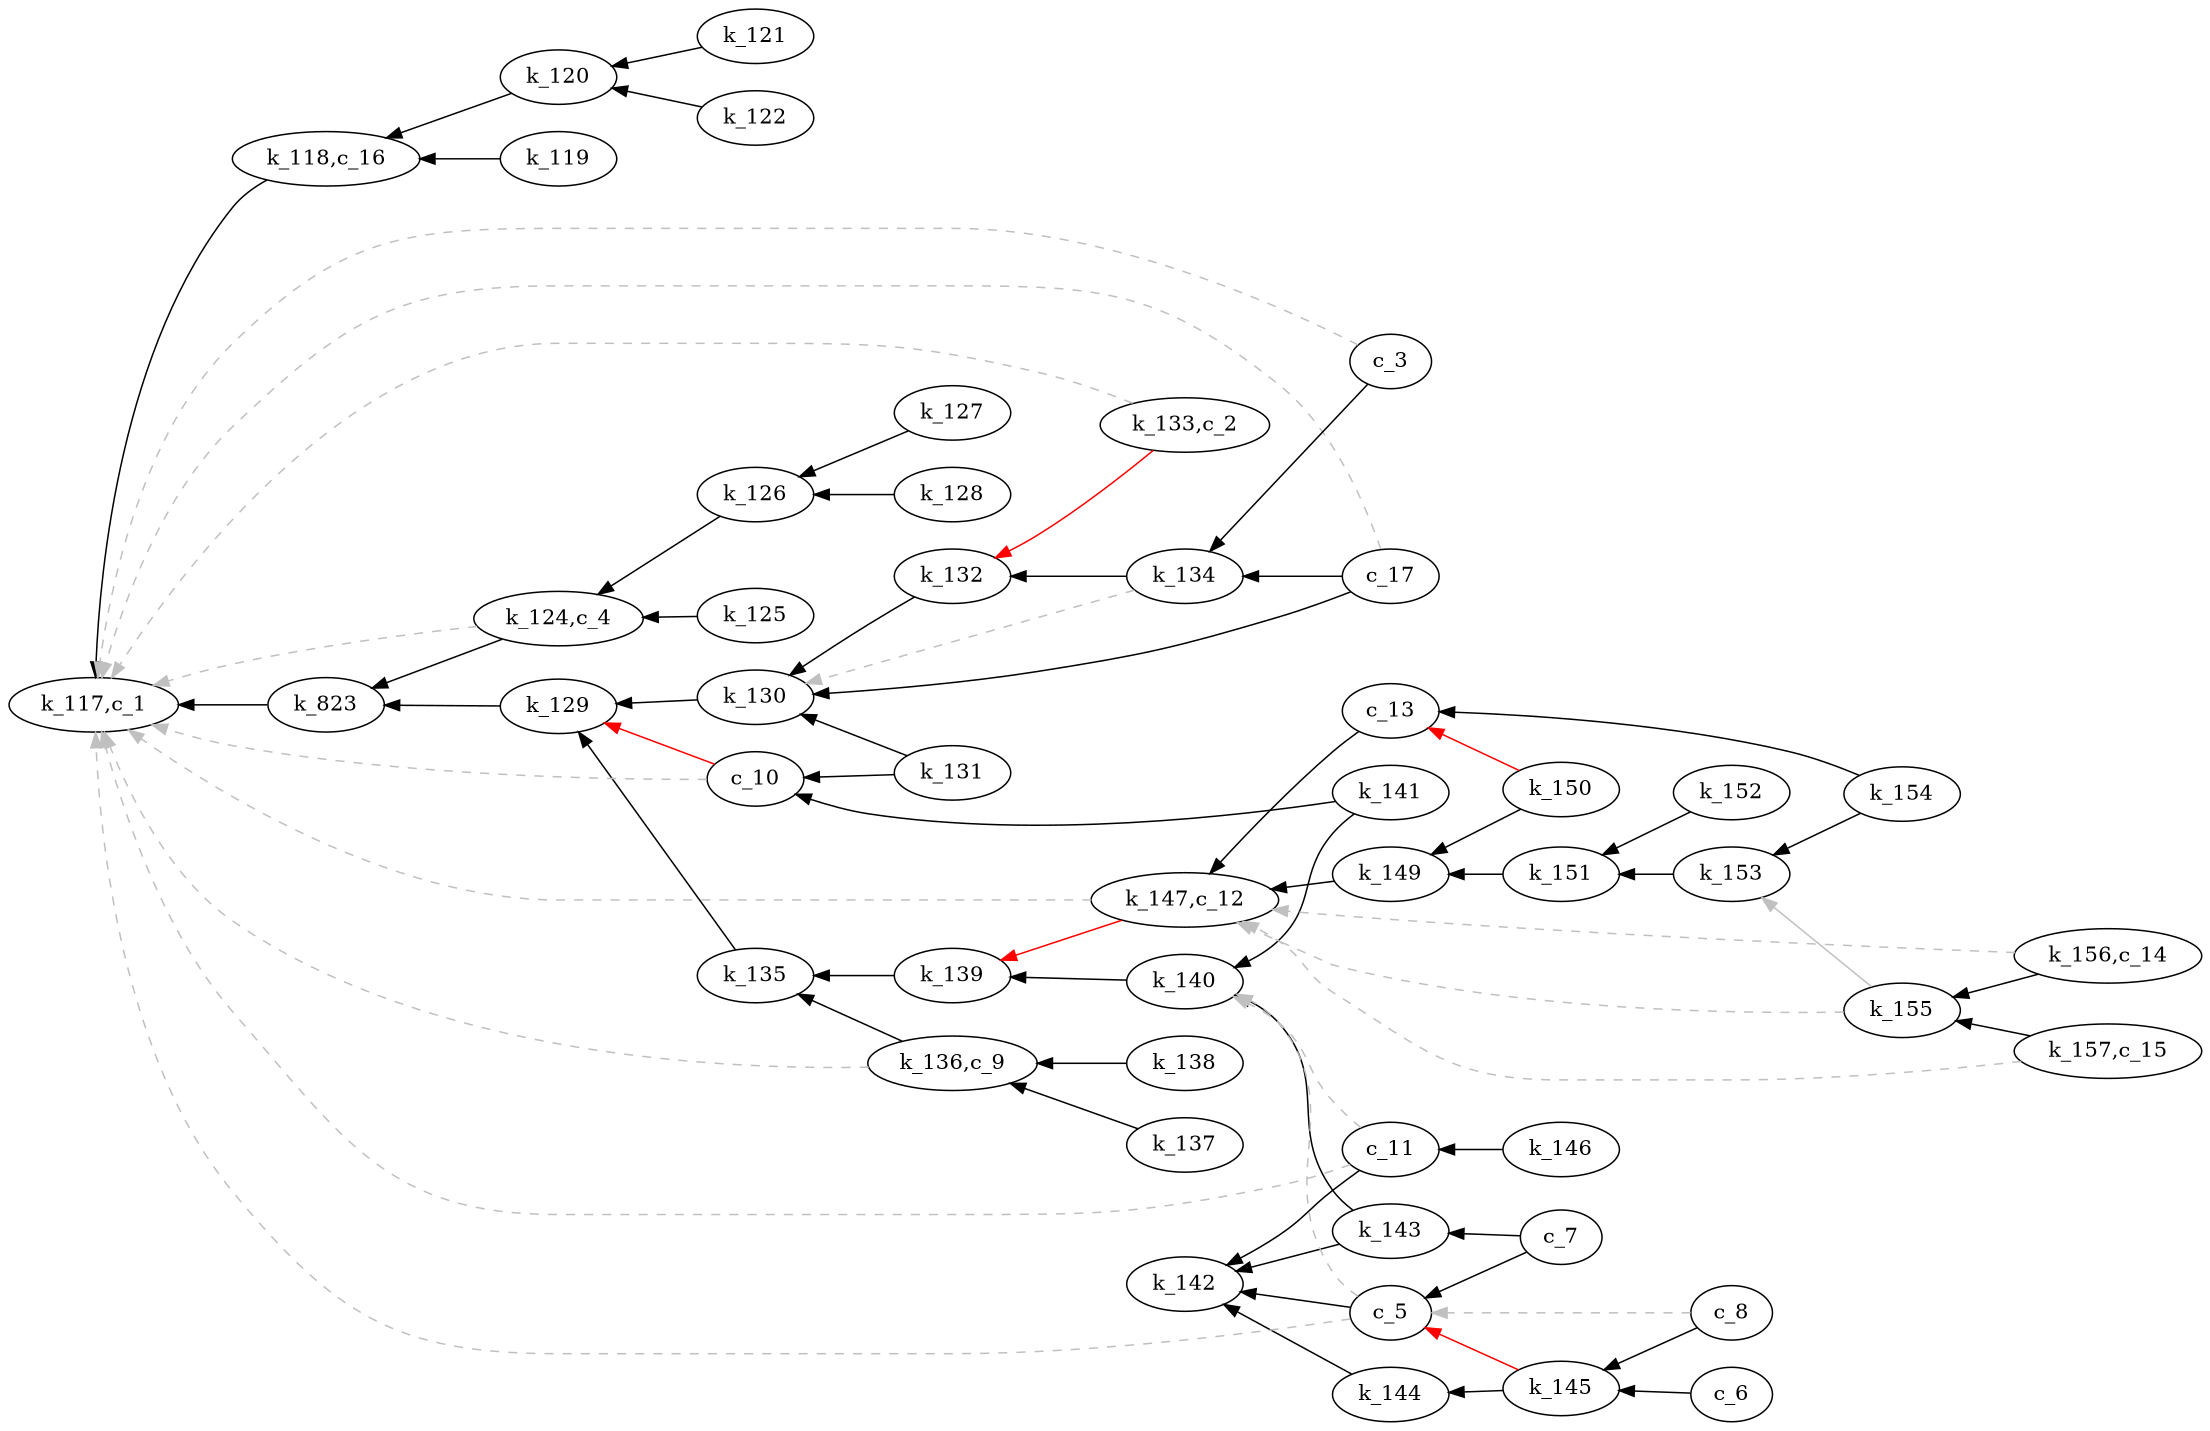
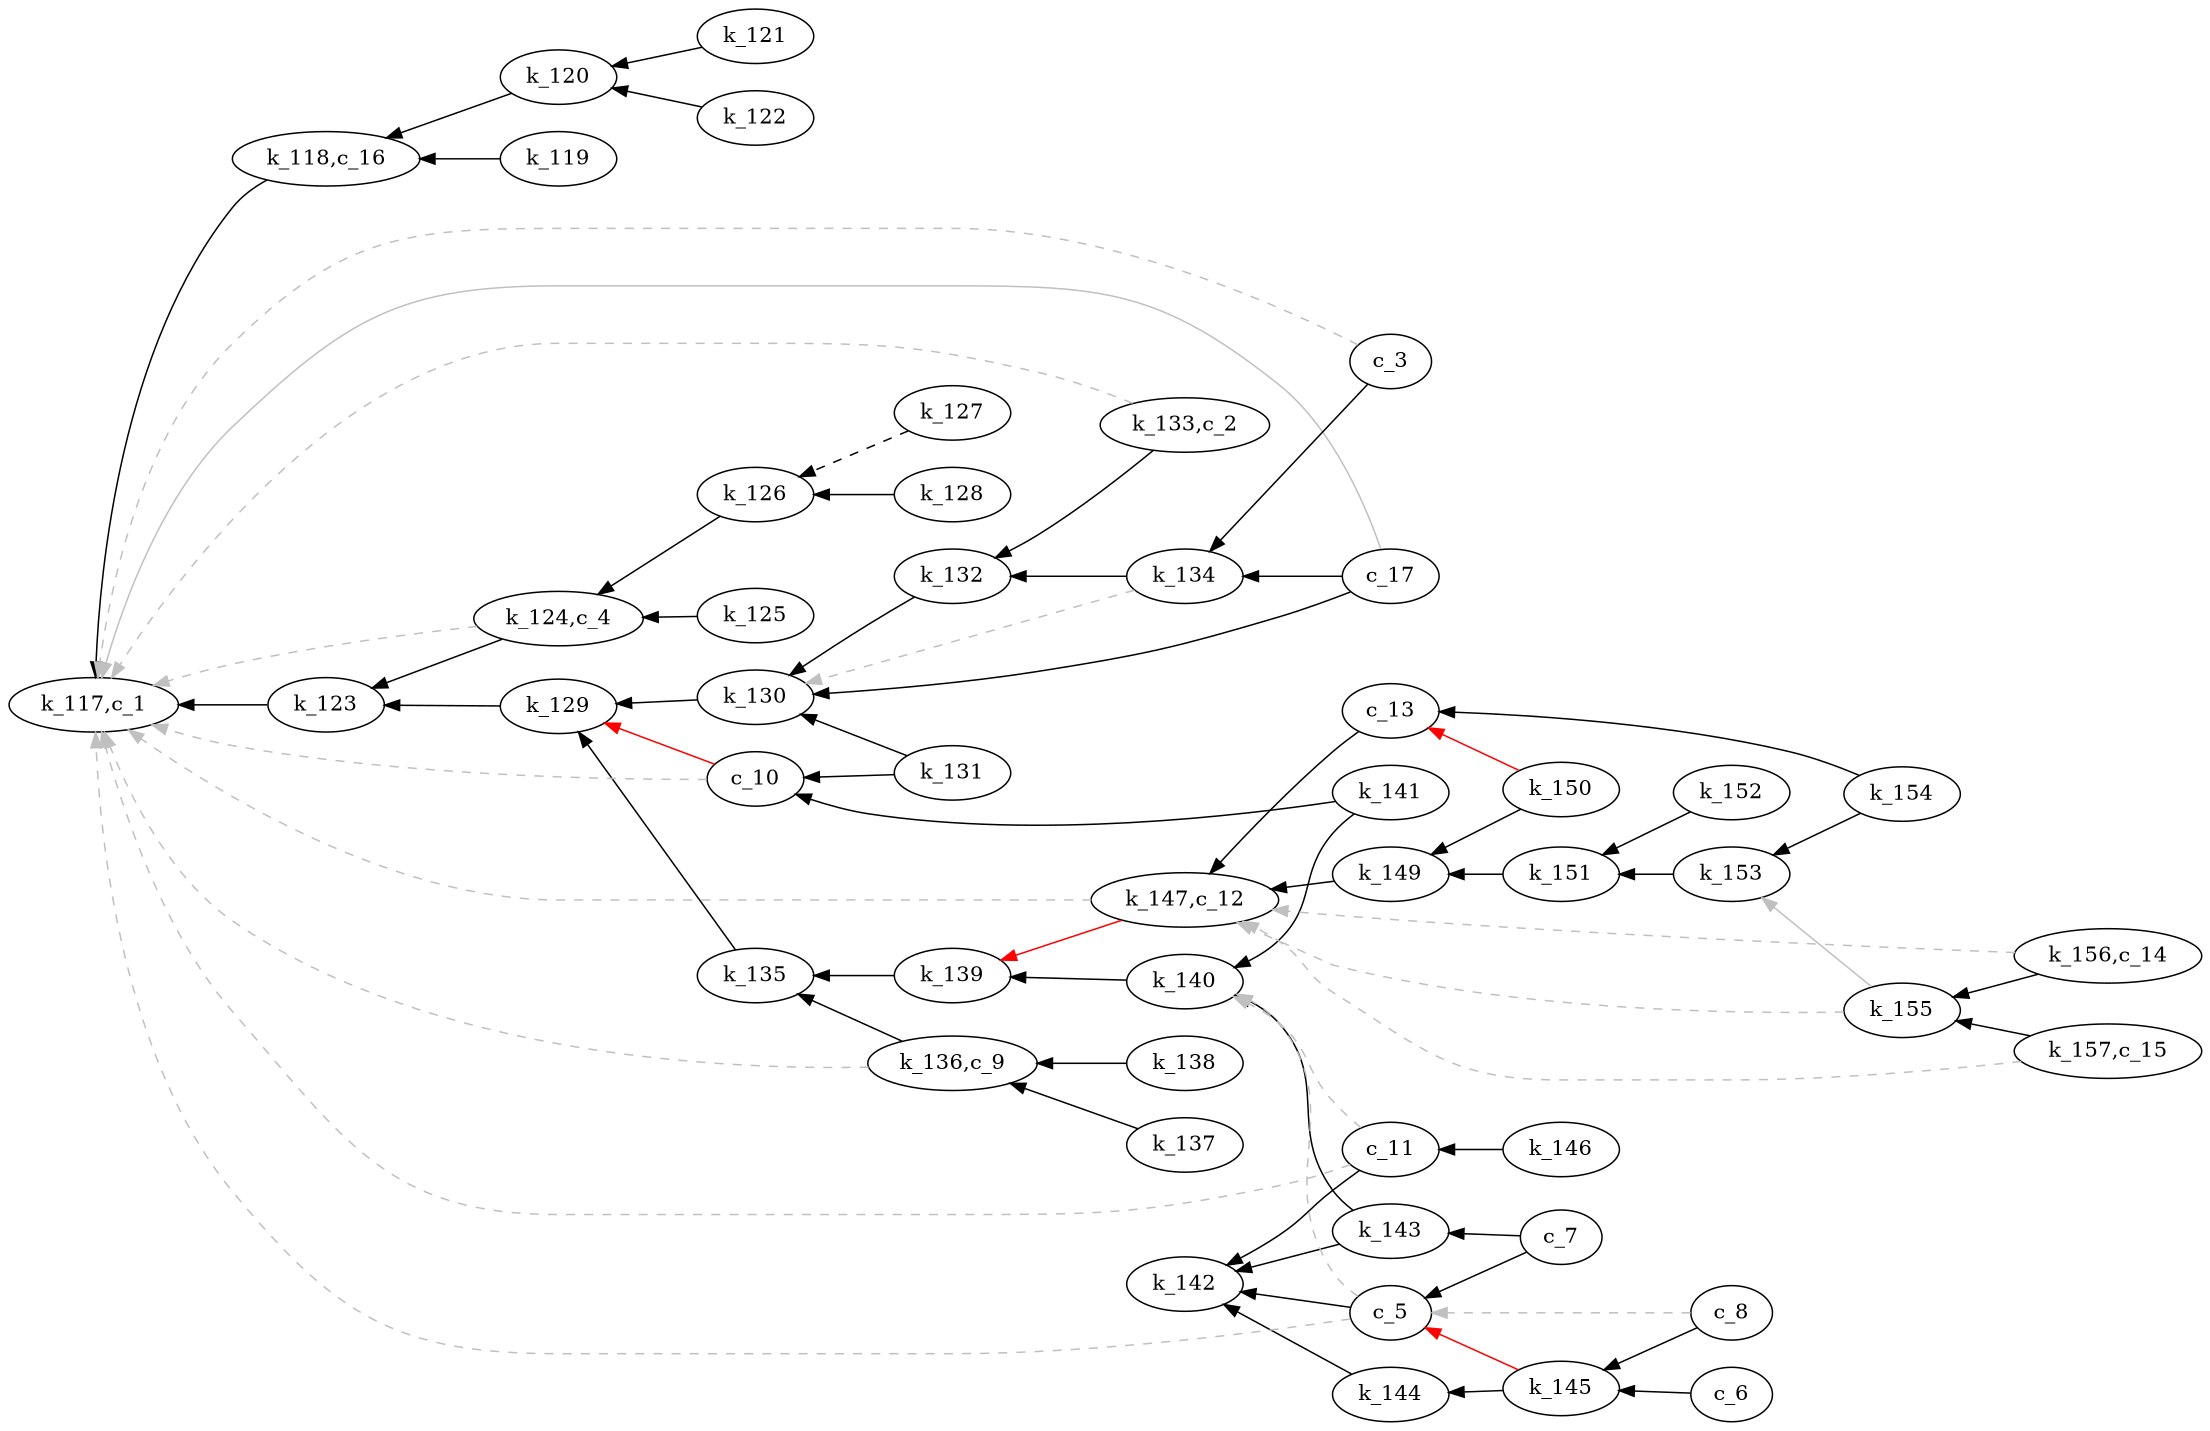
(709, 286) -> (709, 286)
(861, 451) -> (861, 451)
(1084, 504) -> (1084, 504)
(326, 705) -> (326, 705)
